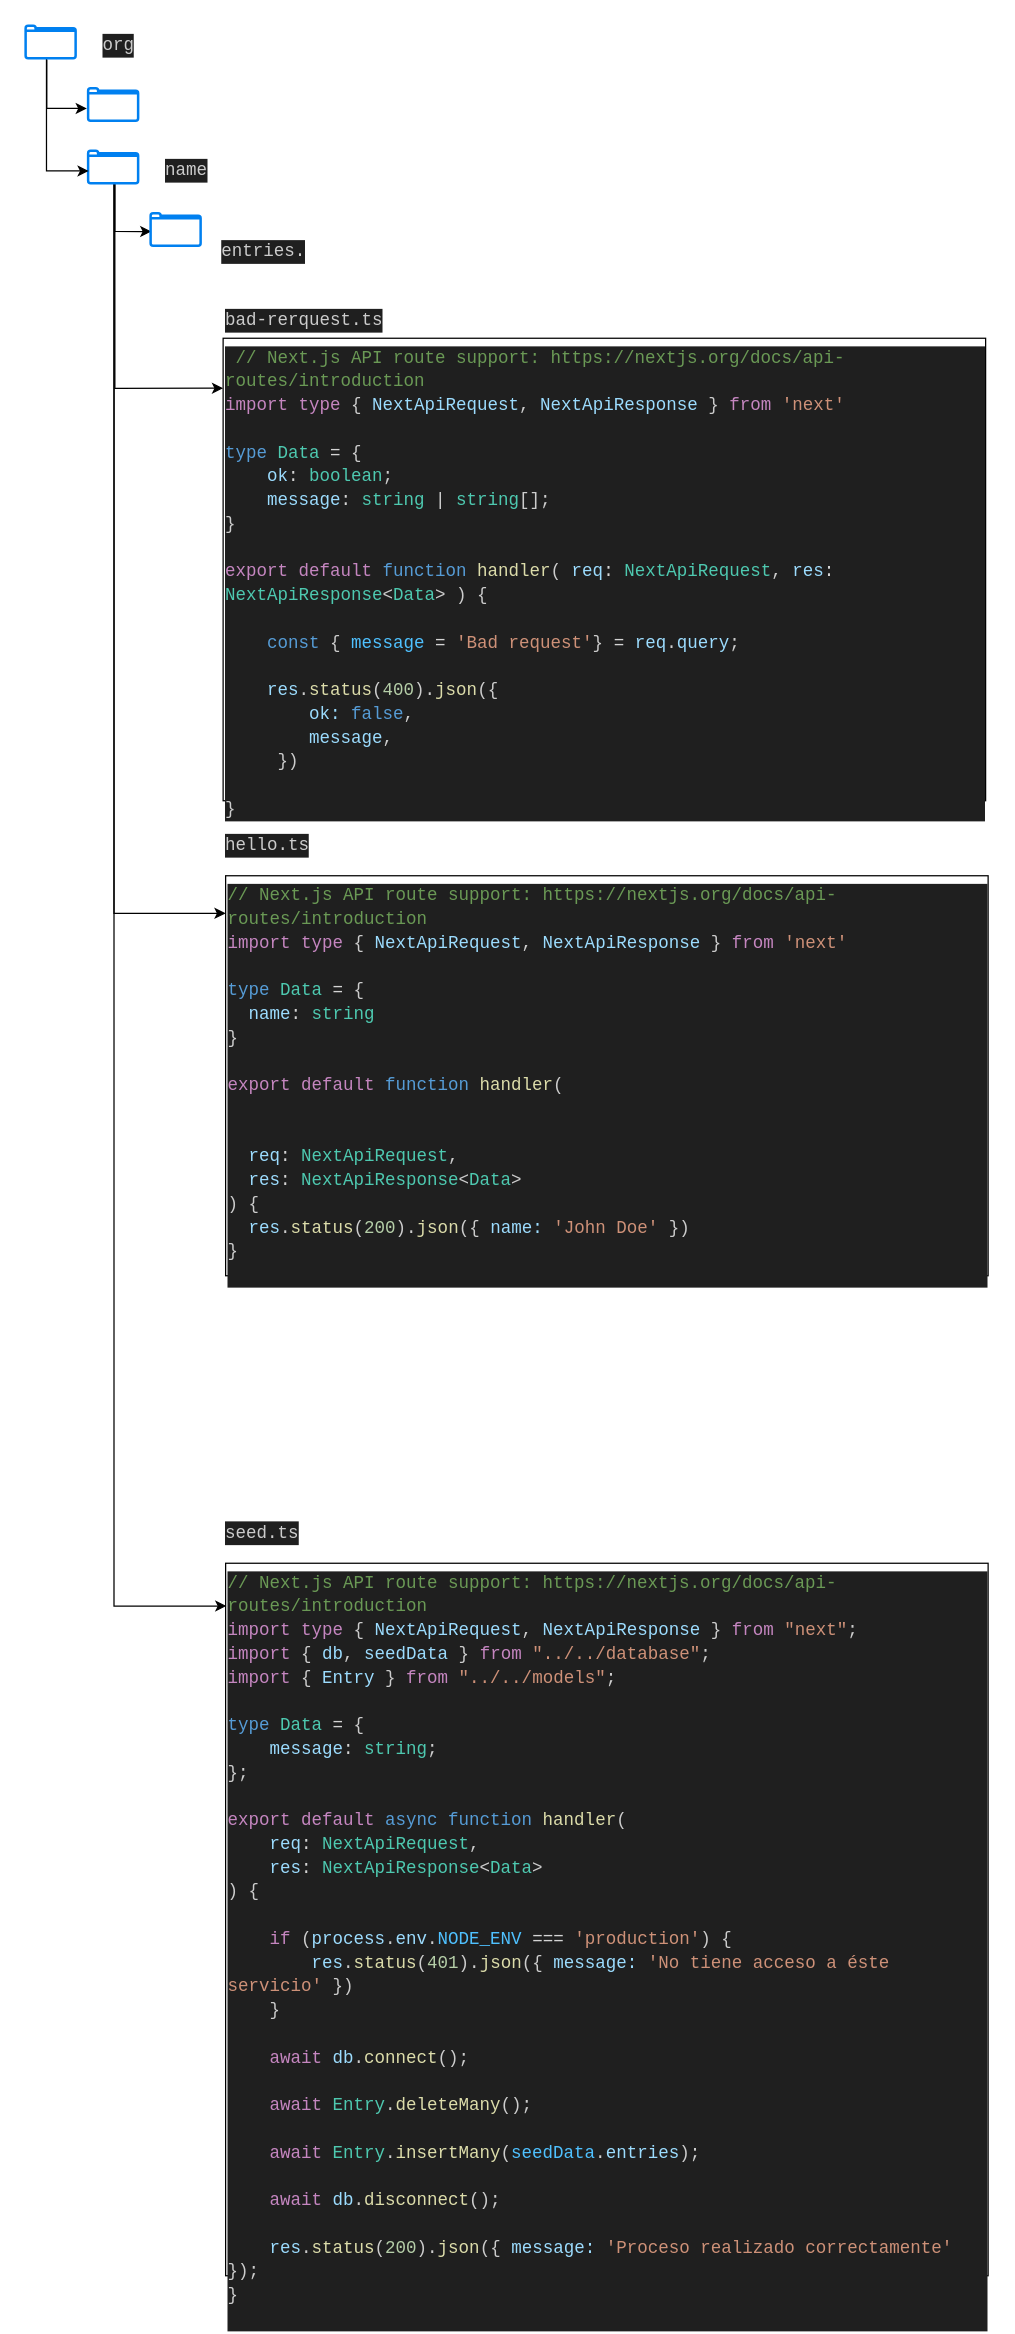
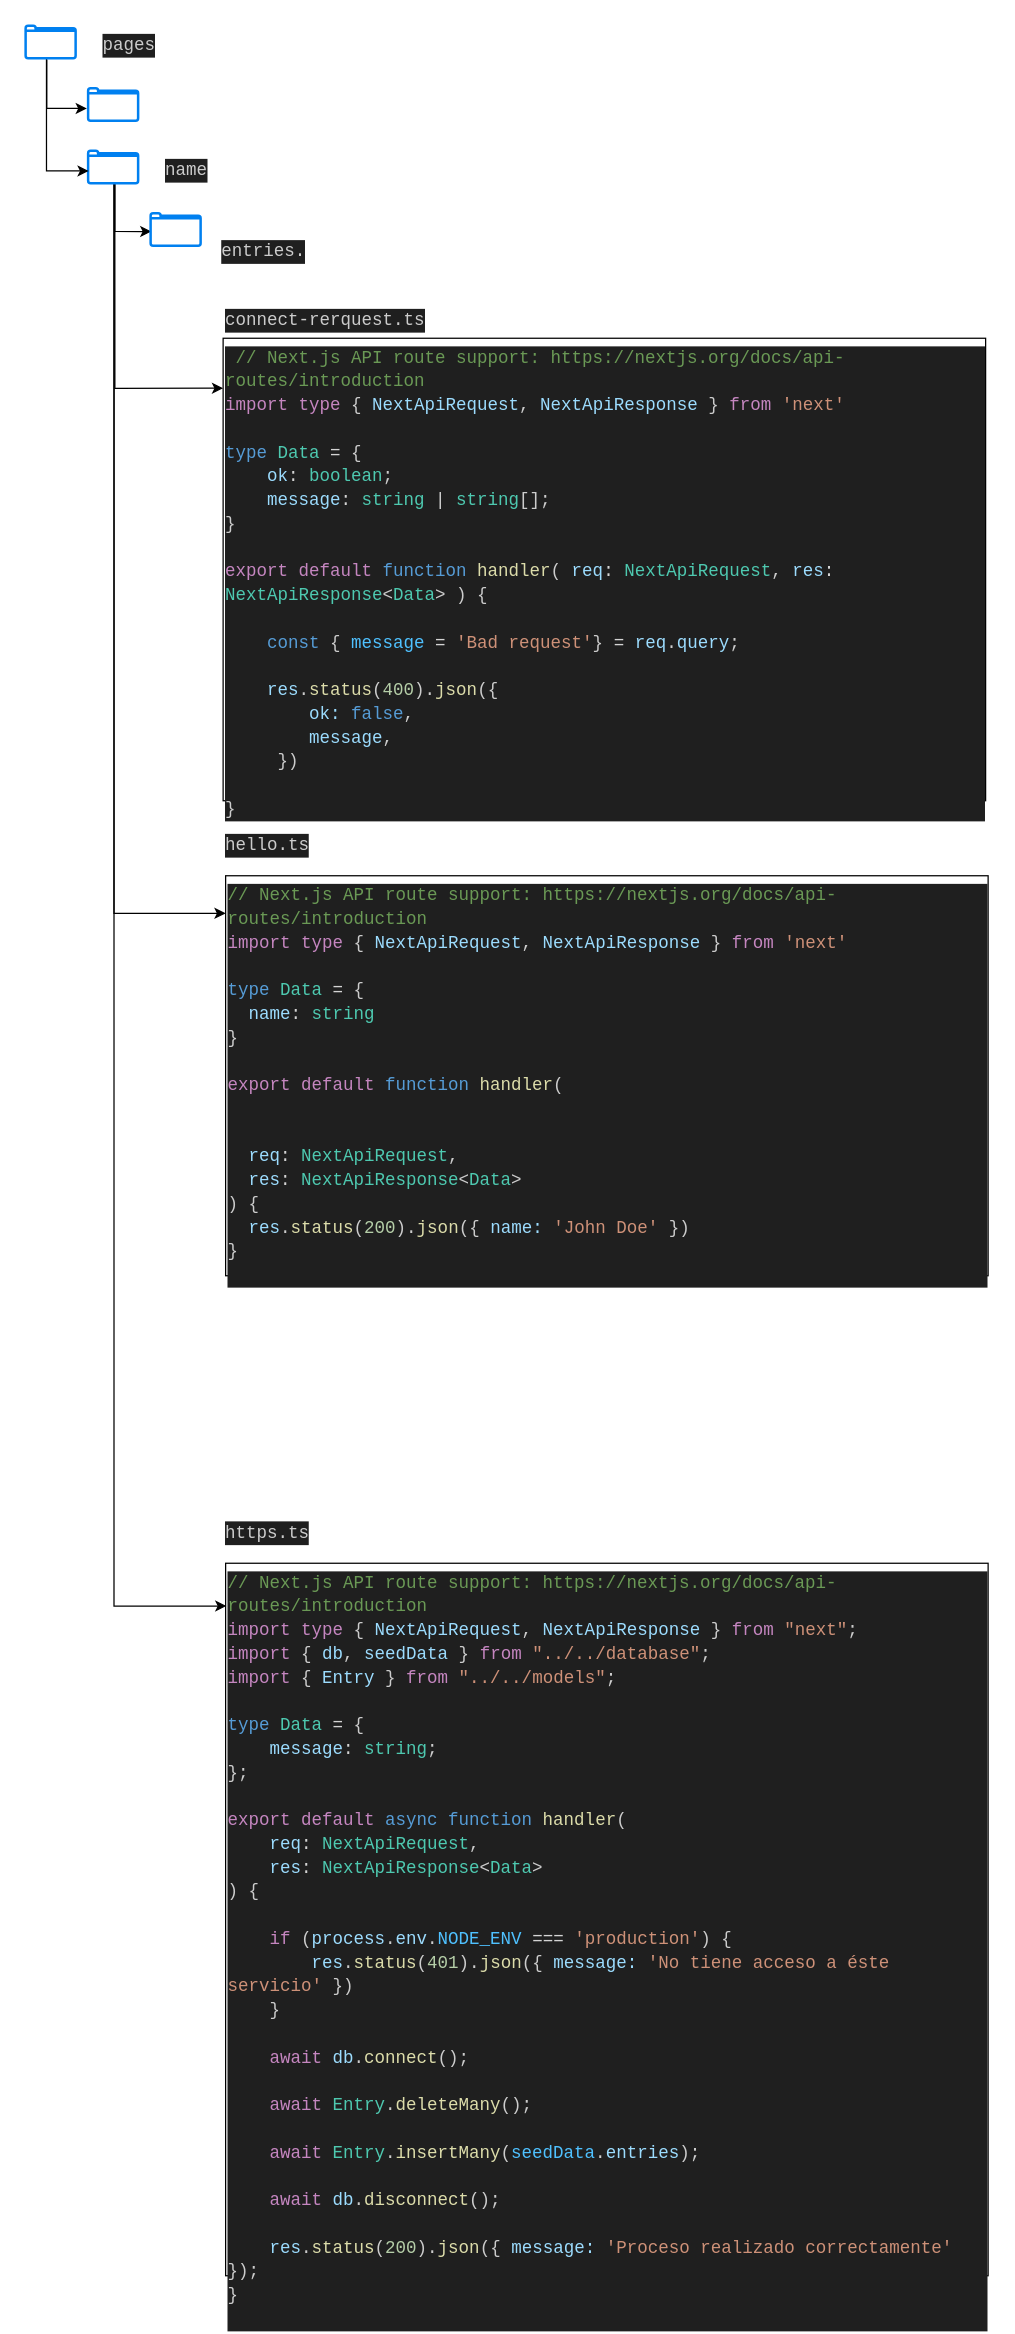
(116, 43) -> (124, 43)
(287, 318) -> (303, 318)
(253, 1531) -> (257, 1531)
